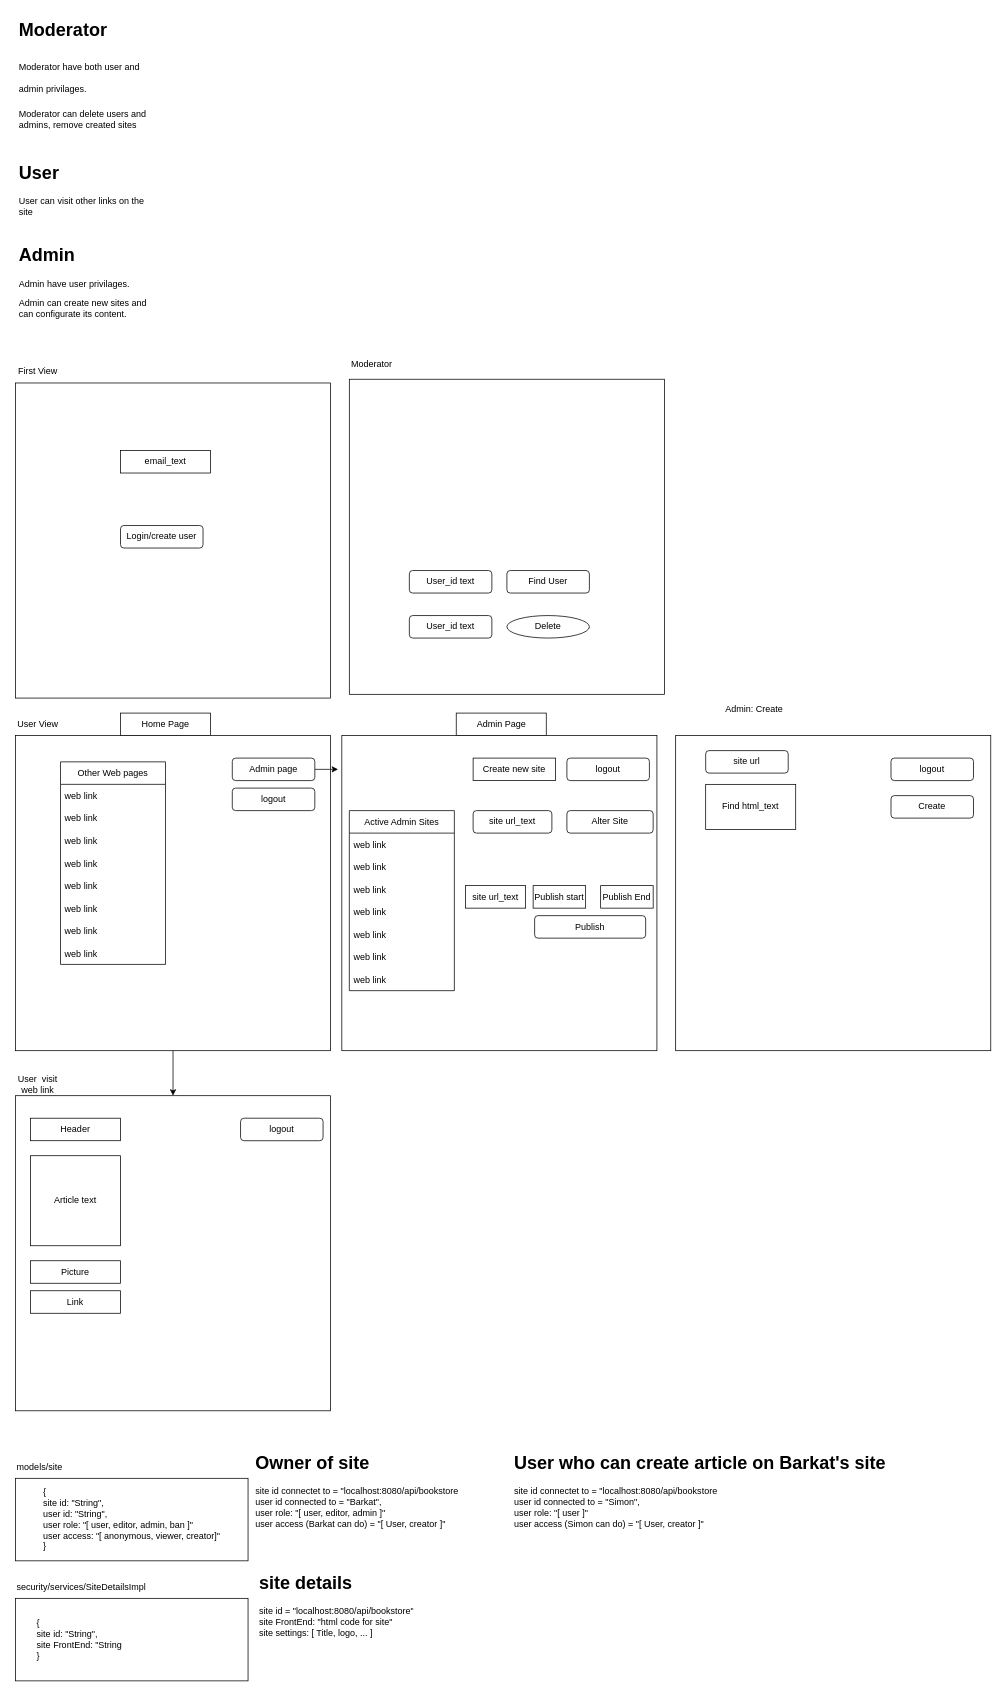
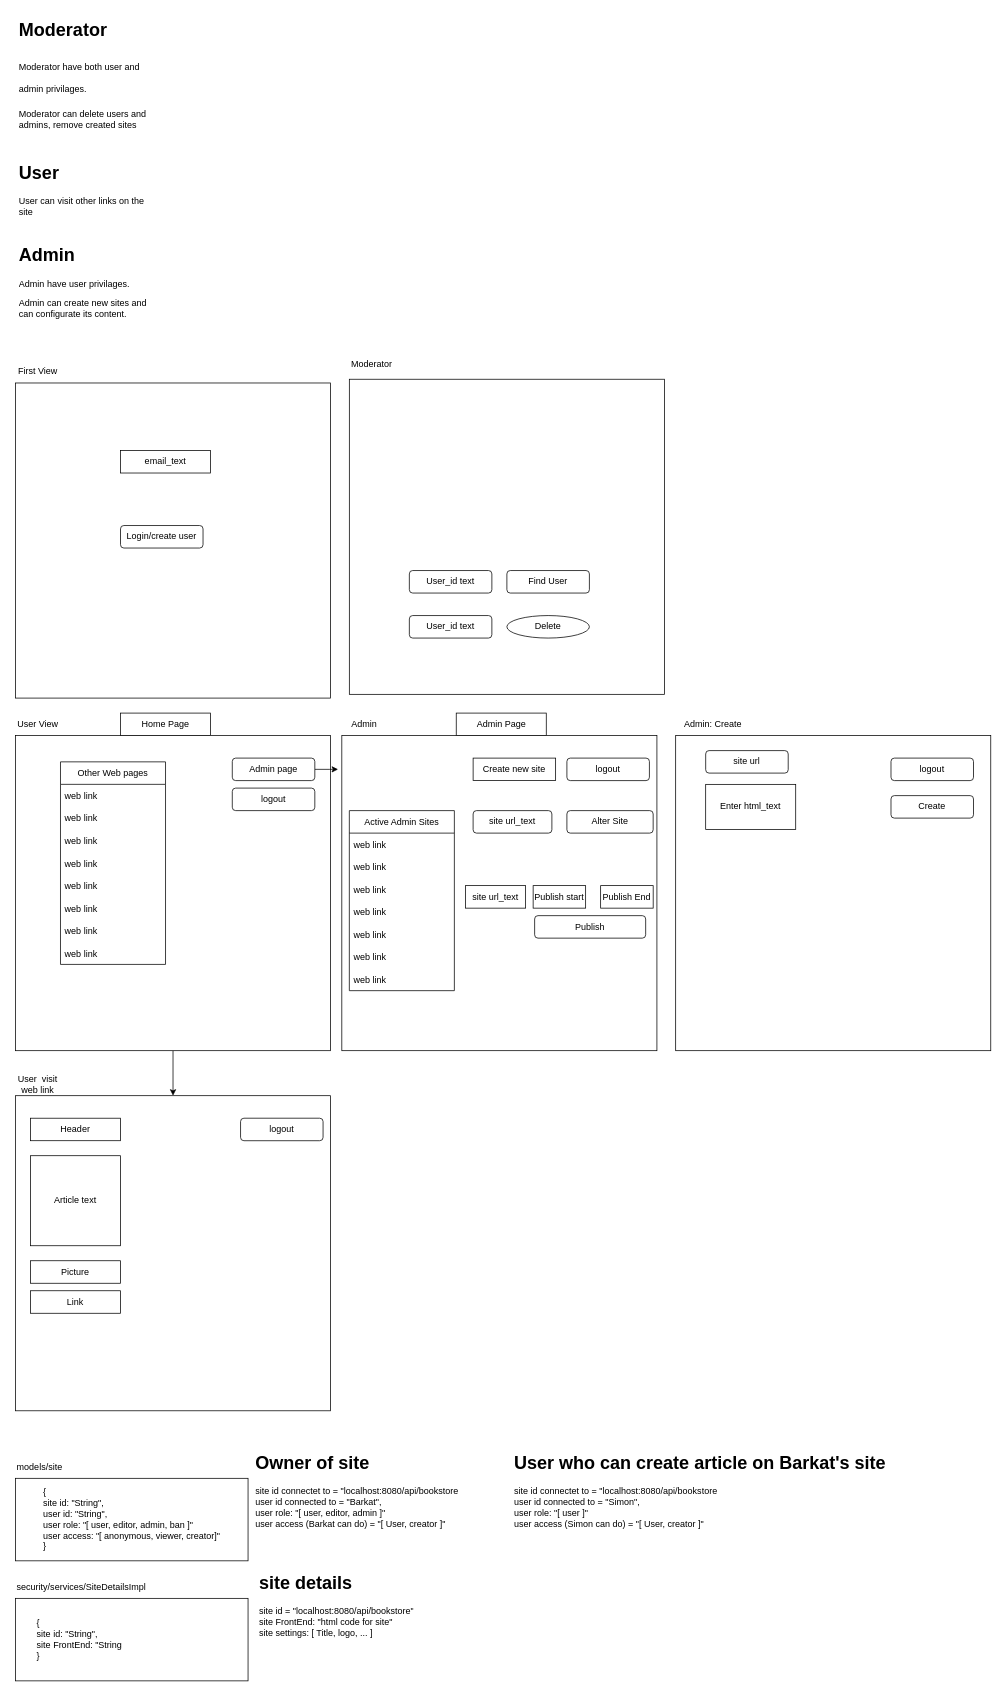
(754, 709) -> (713, 724)
none -> (364, 724)
(750, 807) -> (750, 807)
